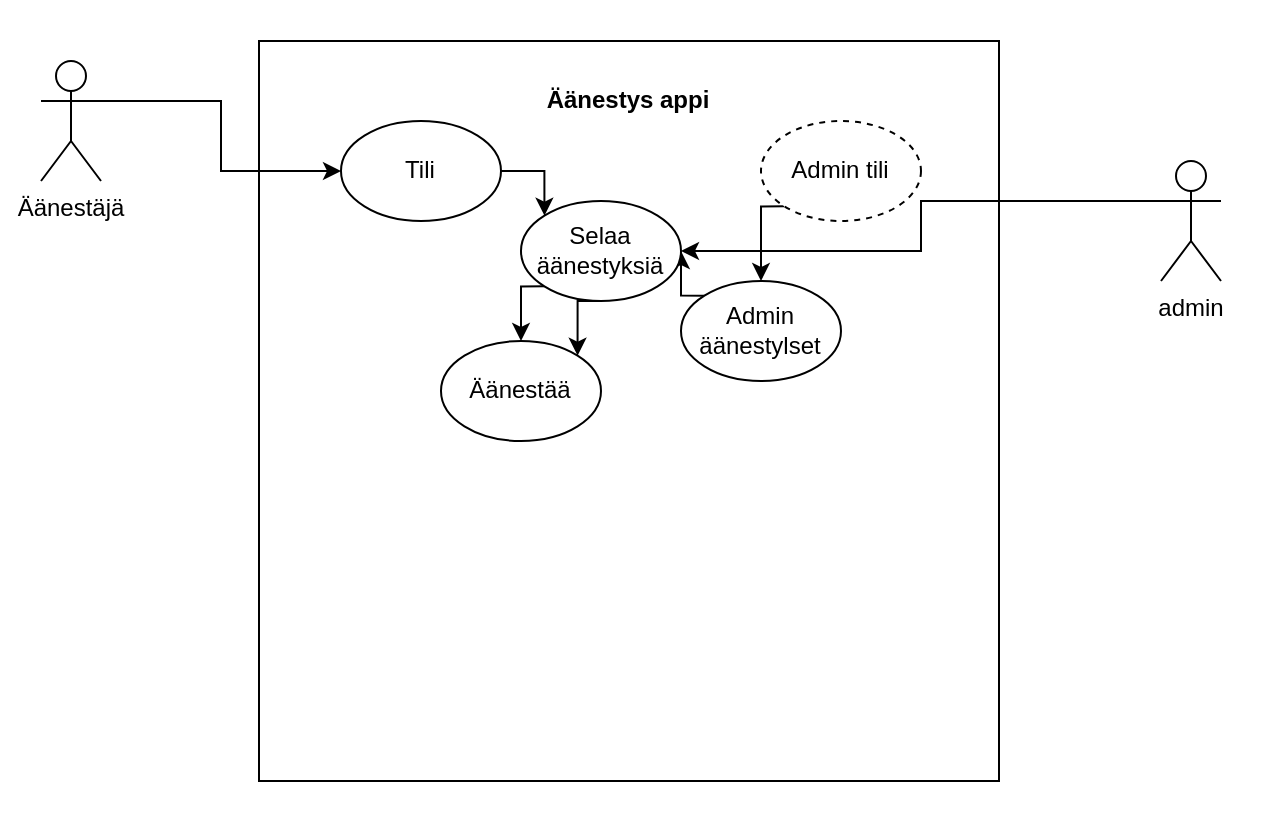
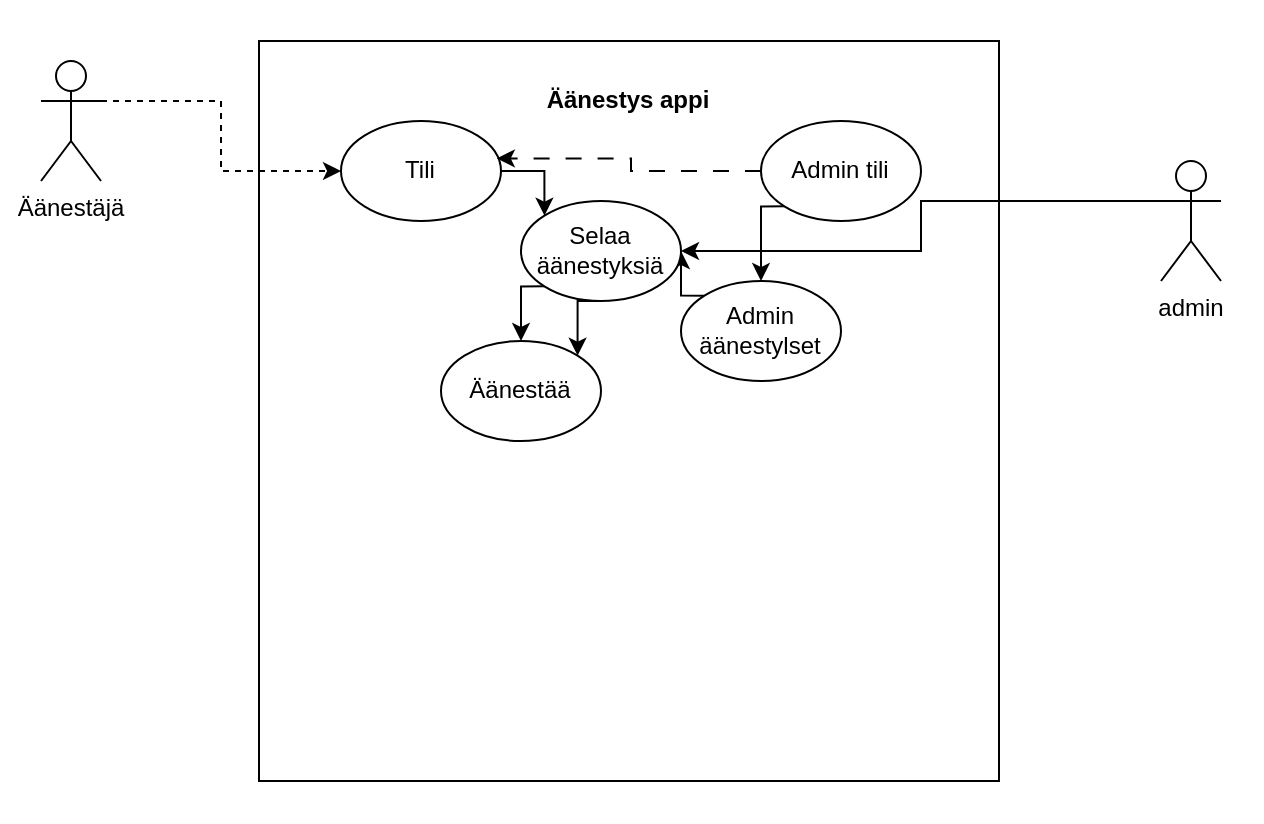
(221, 131) -> (221, 131)
none -> (721, 171)
(841, 171) -> (841, 171)
